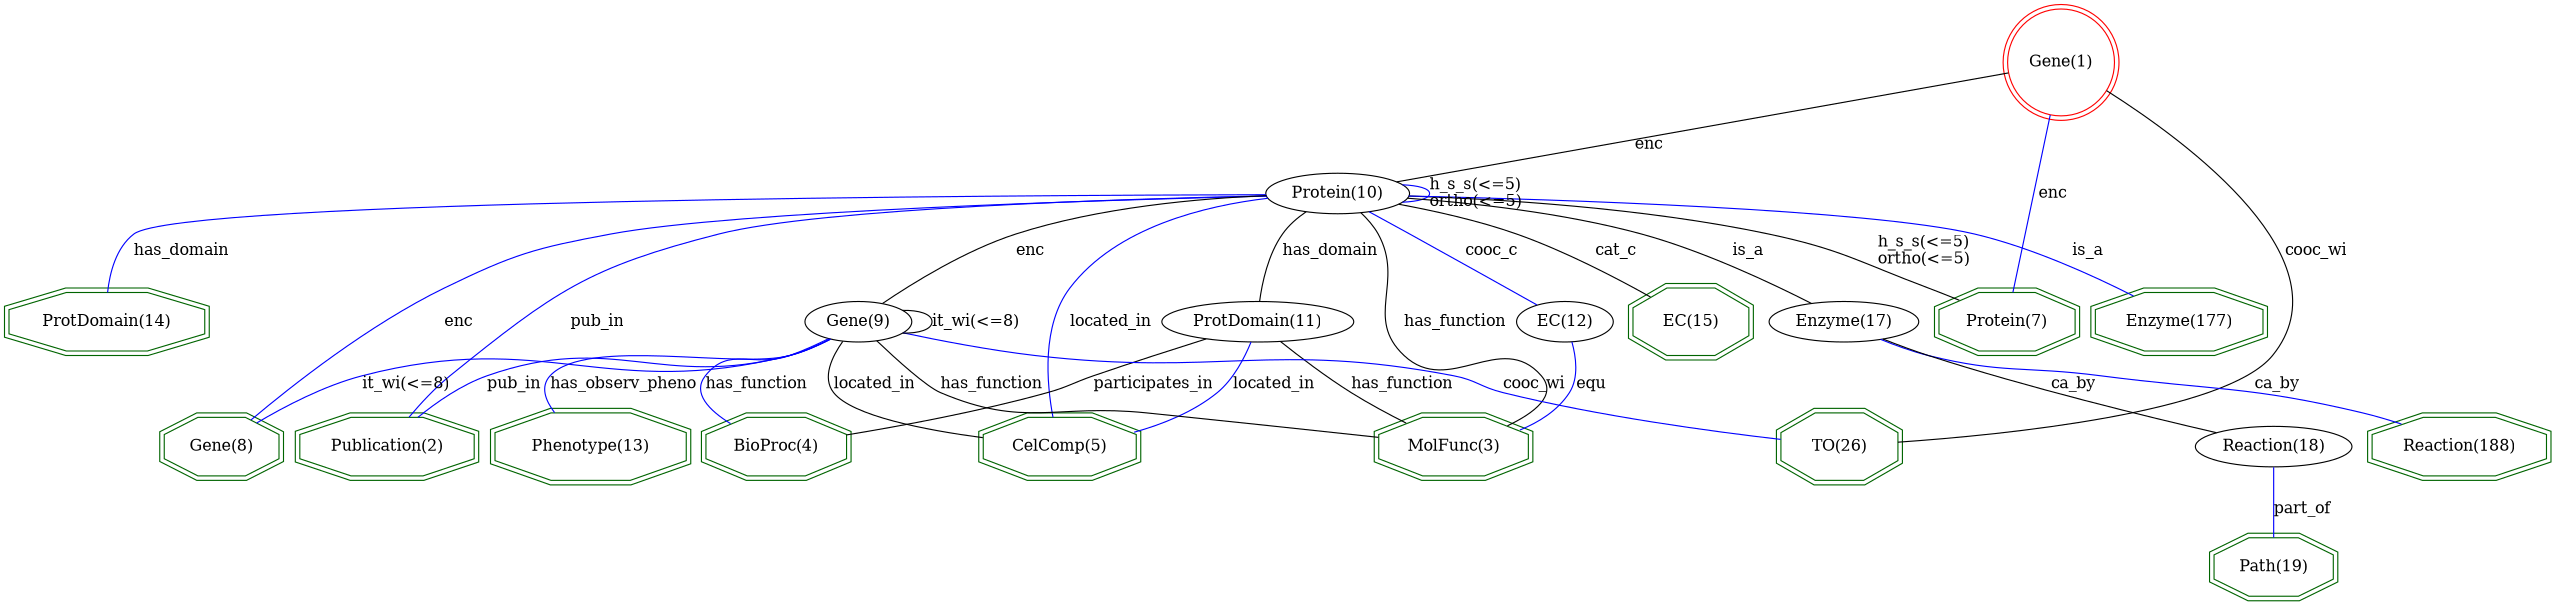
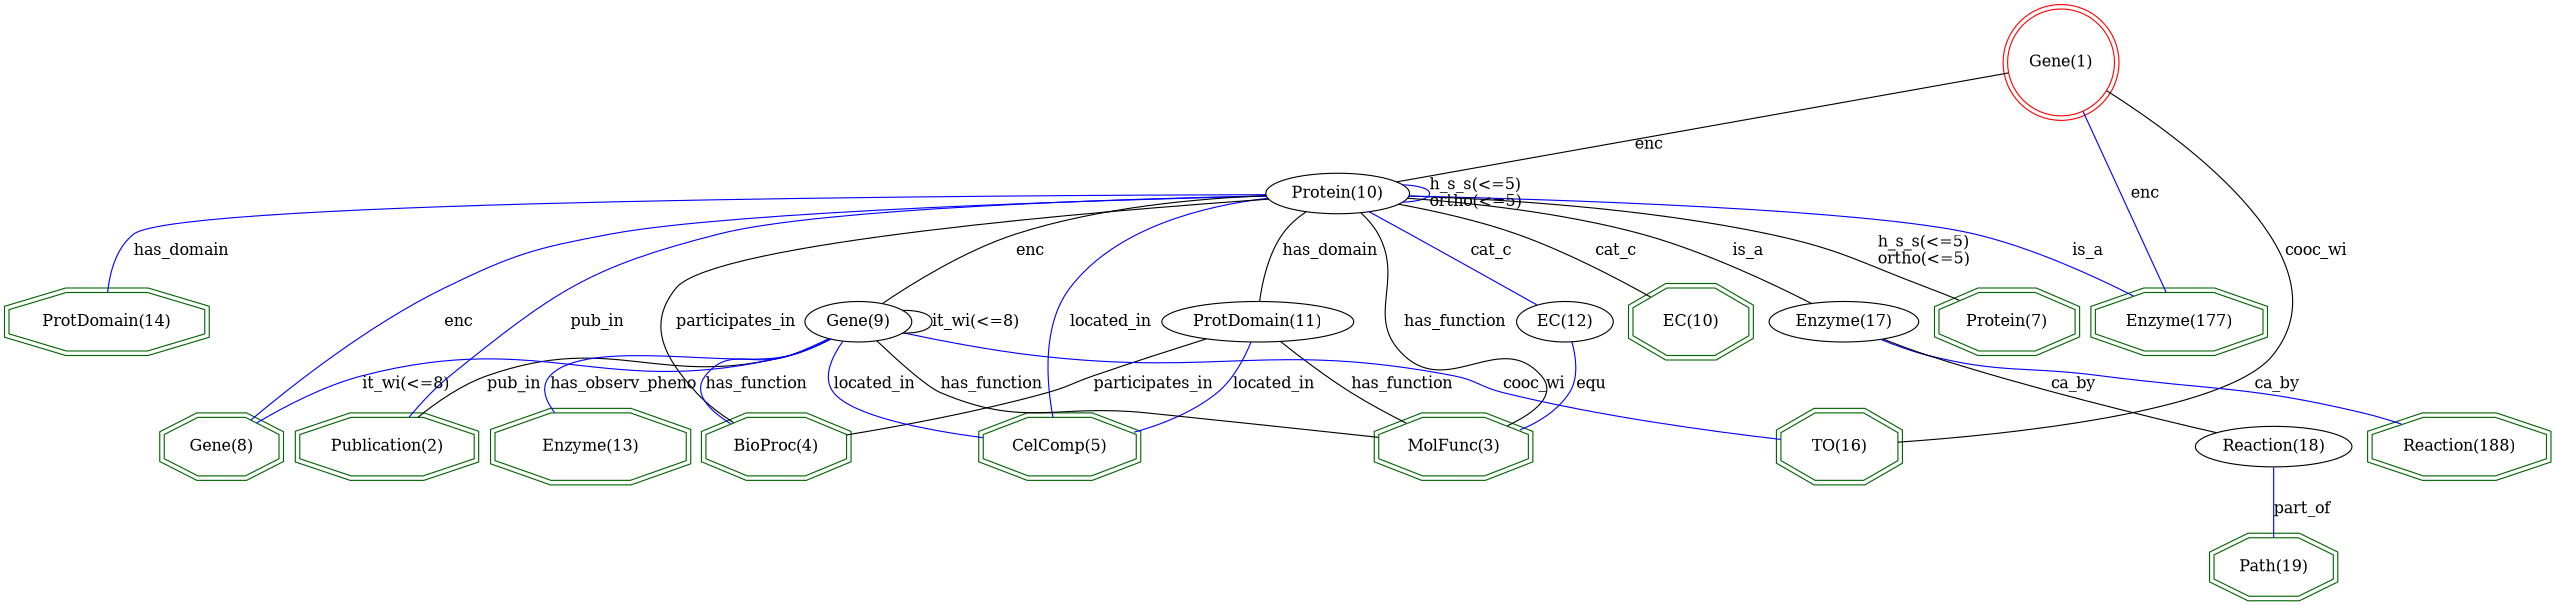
(2032, 204) -> (2124, 202)
none -> (886, 236)
(1491, 251) -> (1491, 251)
(1691, 322) -> (1691, 322)
(651, 363) -> (651, 363)
(878, 416) -> (878, 416)
(591, 447) -> (591, 447)
(1839, 447) -> (1839, 447)
